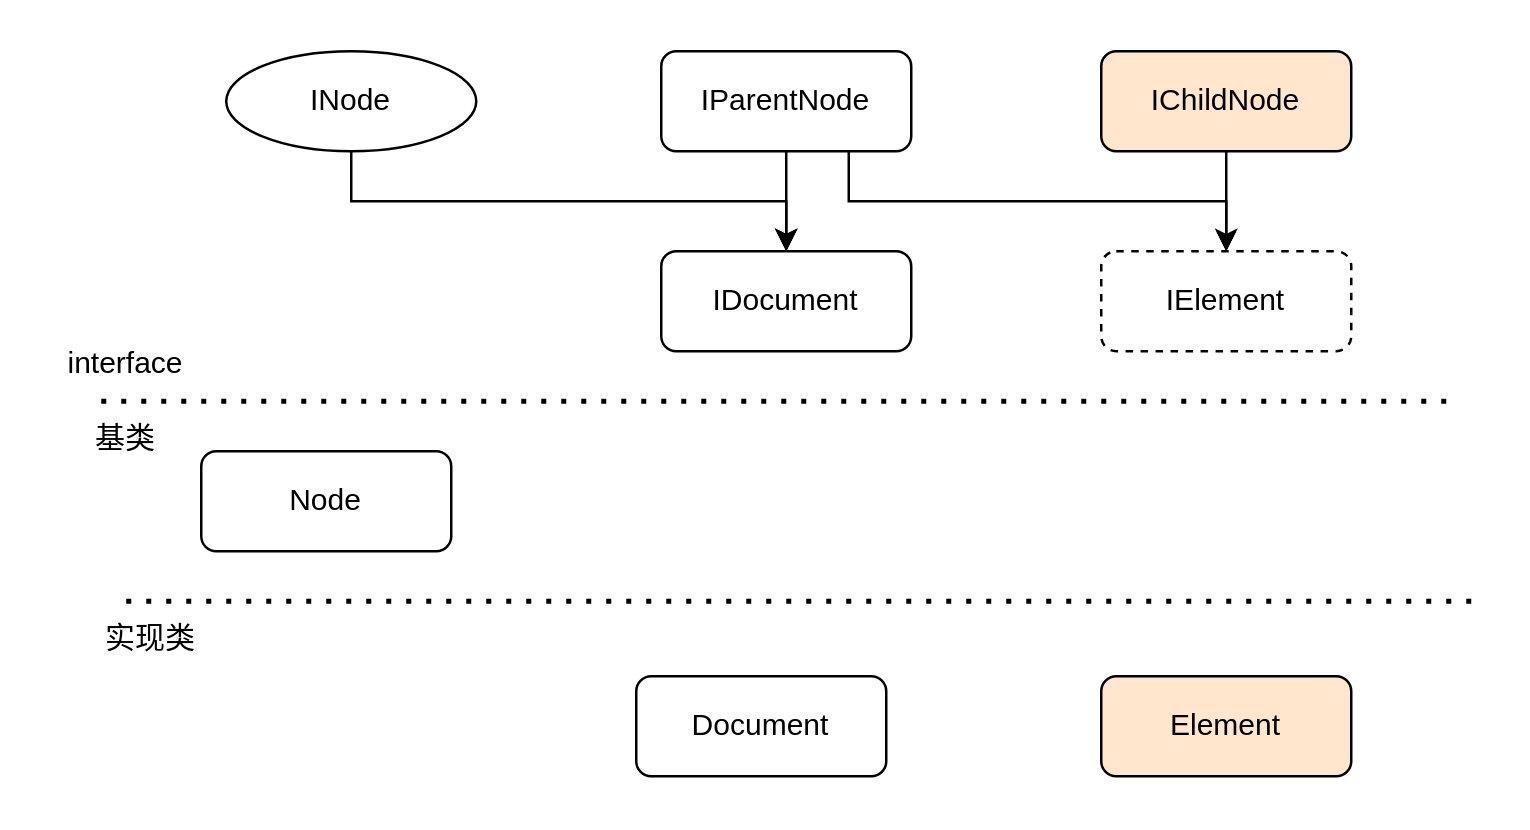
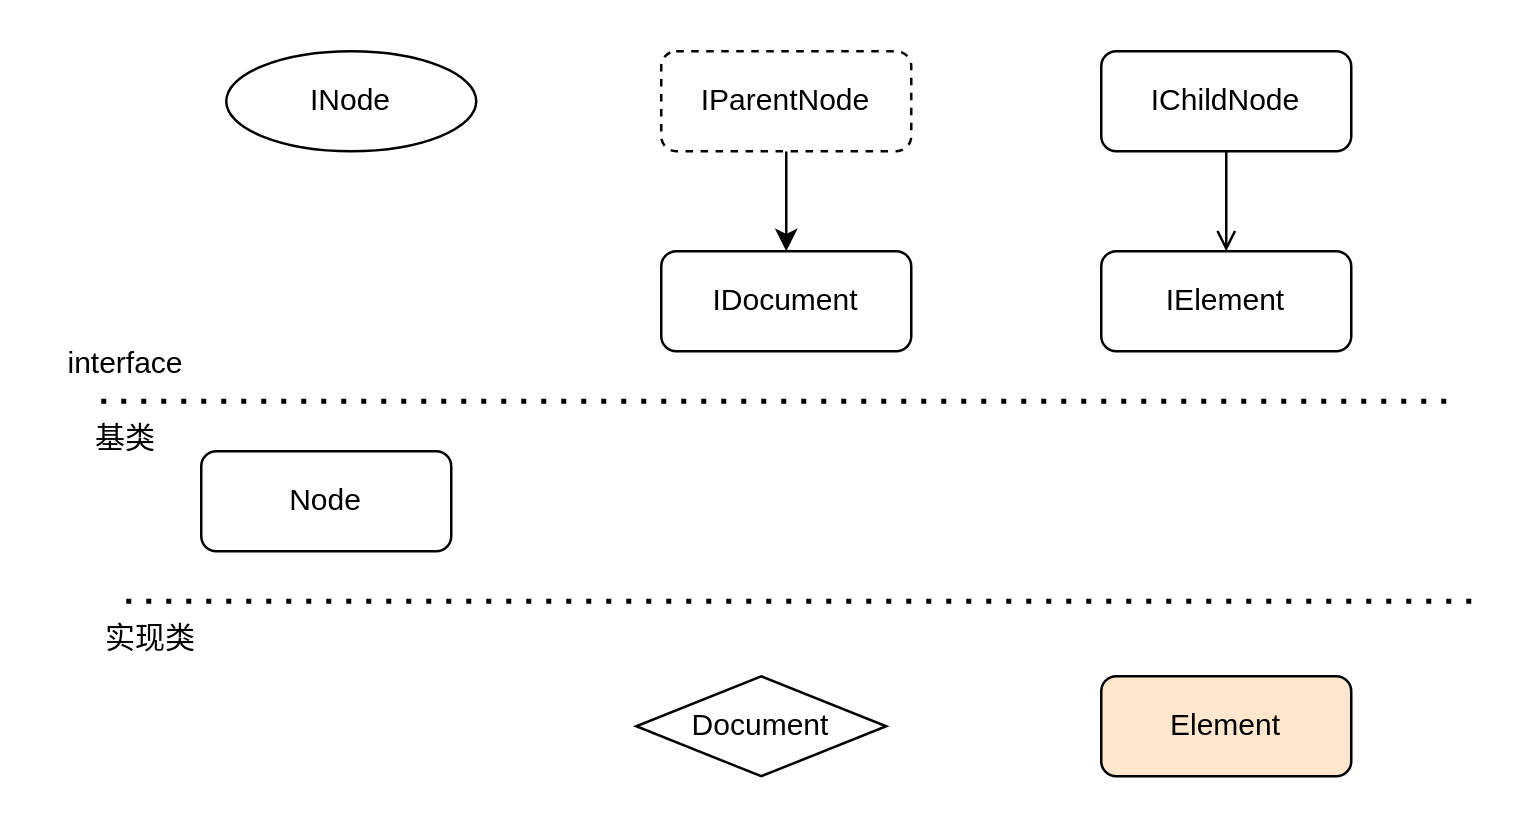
(786, 101) -> (786, 101)
(1226, 101) -> (1226, 101)
(541, 201) -> none
(1010, 201) -> none
(1226, 301) -> (1226, 301)
(761, 726) -> (761, 726)
